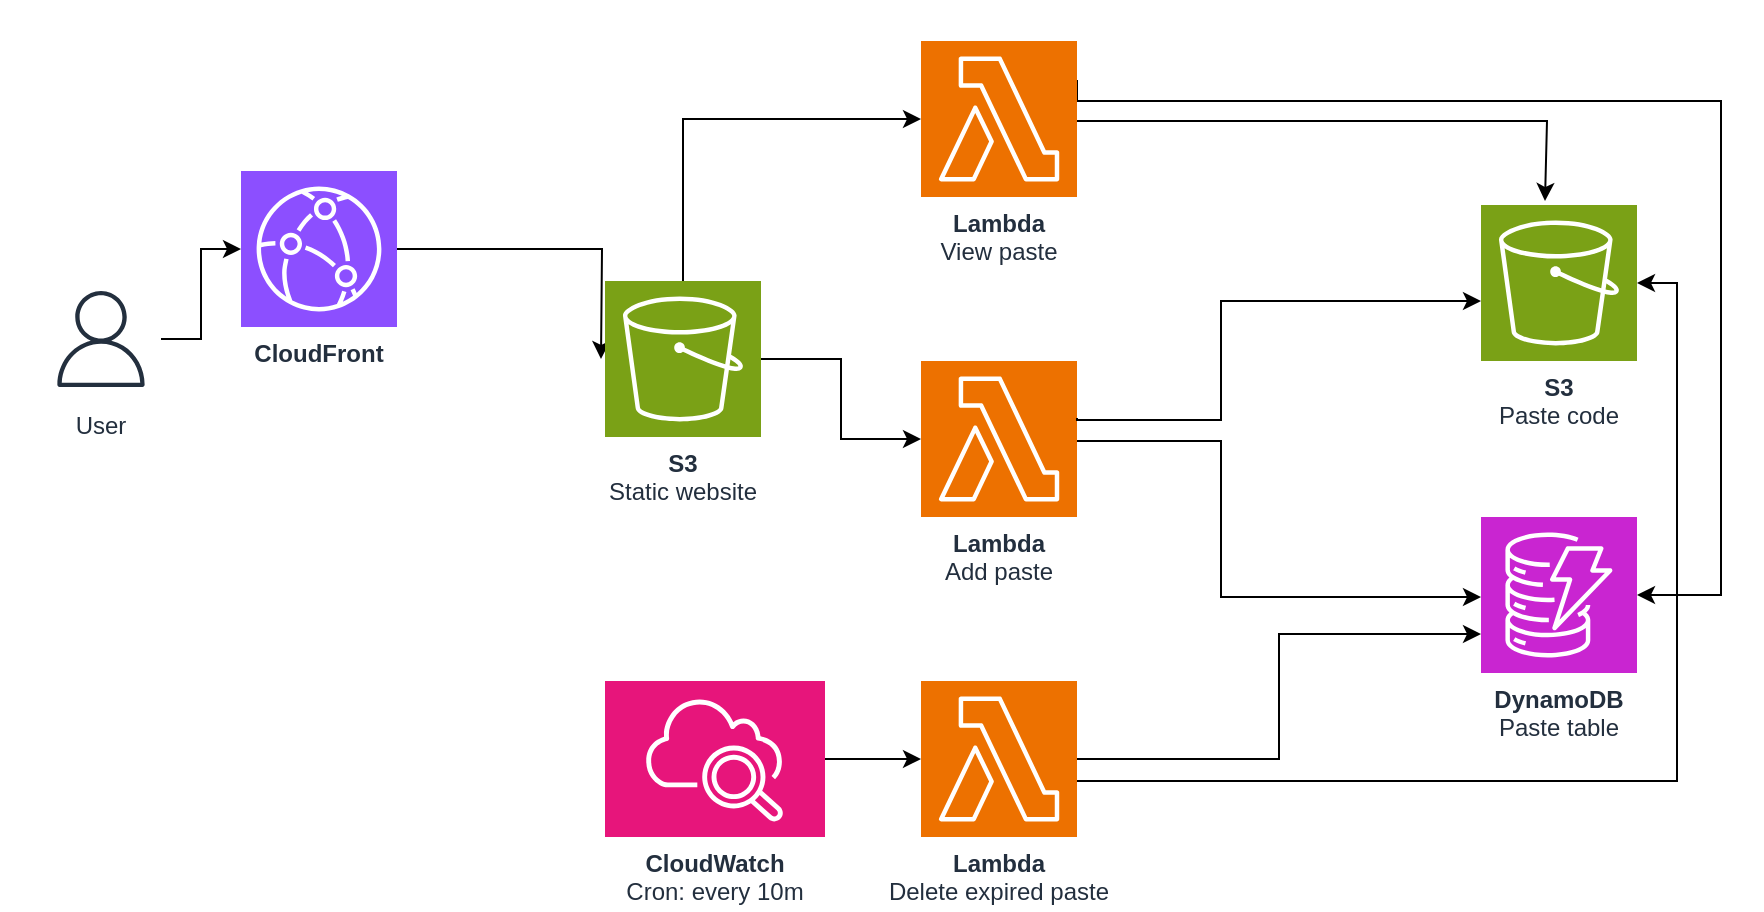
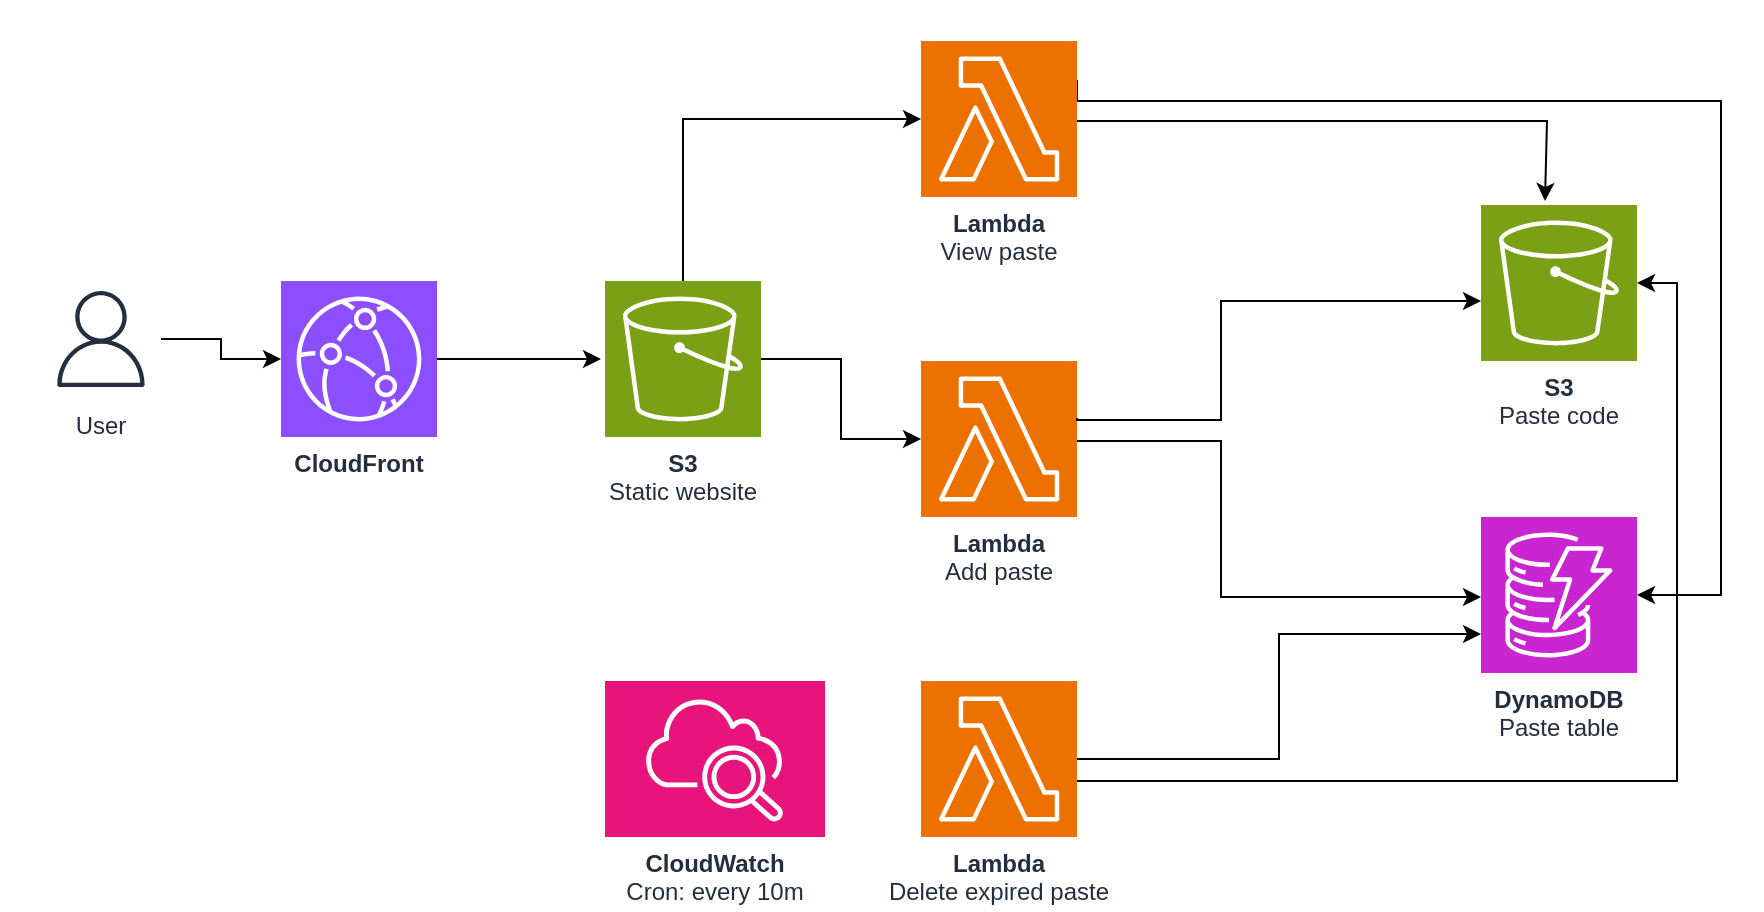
(319, 249) -> (359, 359)
(866, 759) -> none
